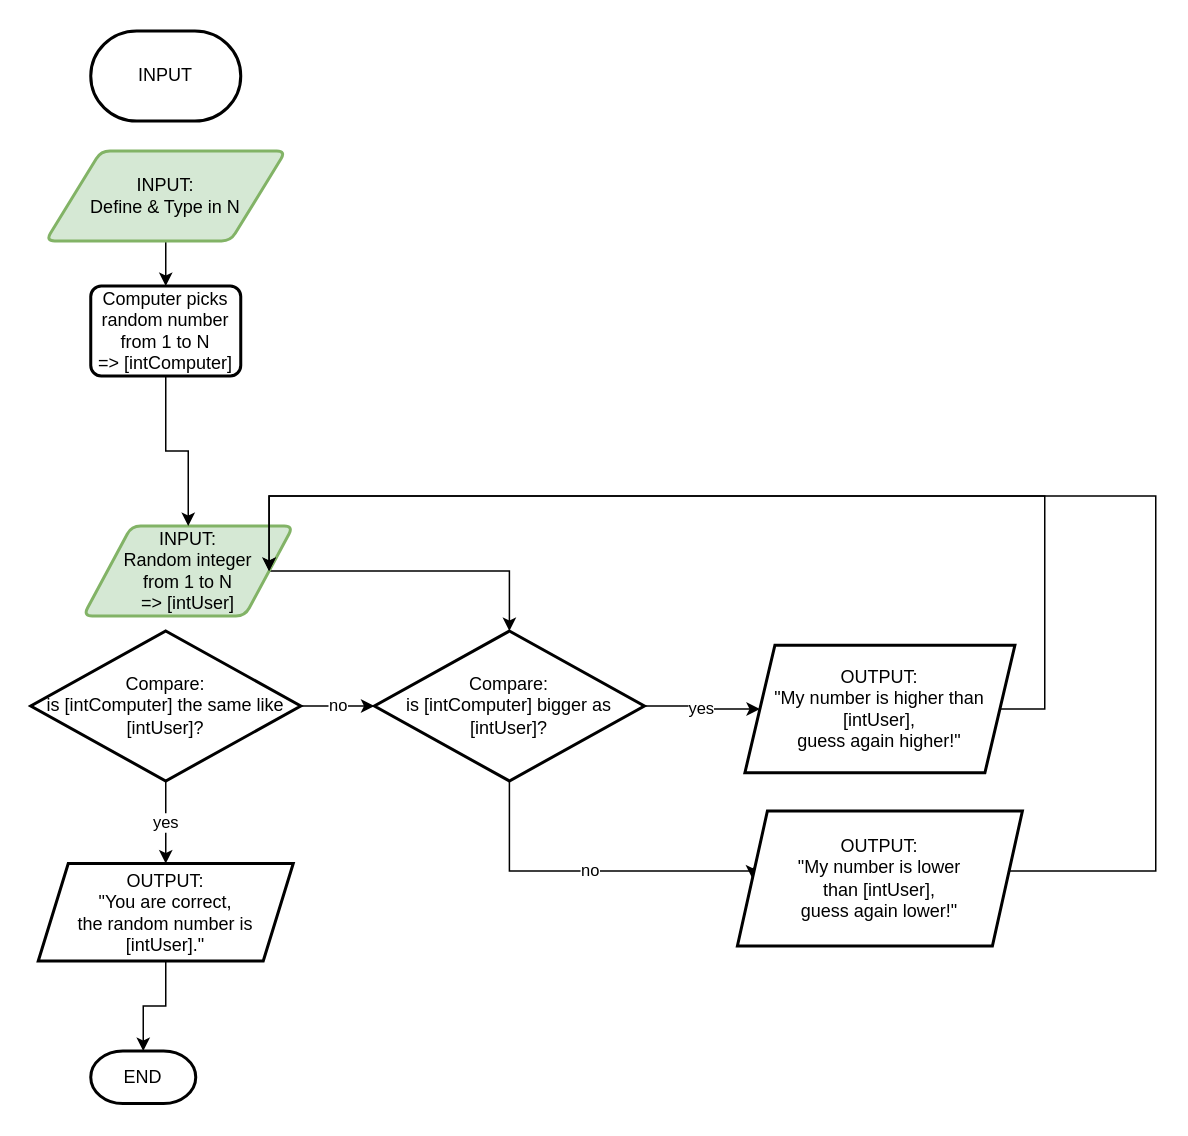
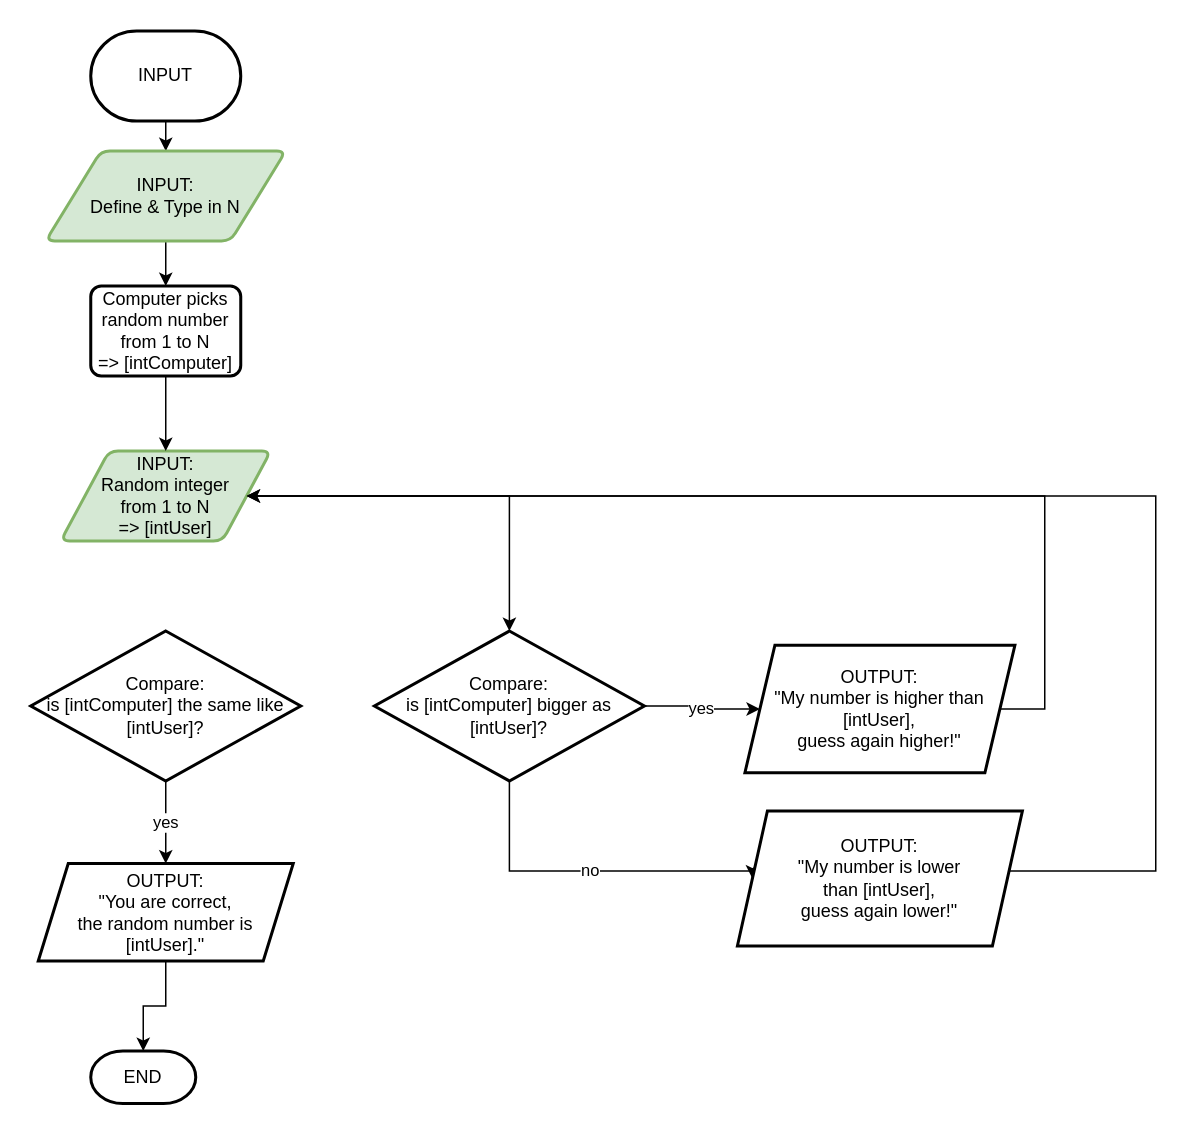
none -> (166, 141)
(188, 571) -> (166, 496)
(333, 706) -> none
